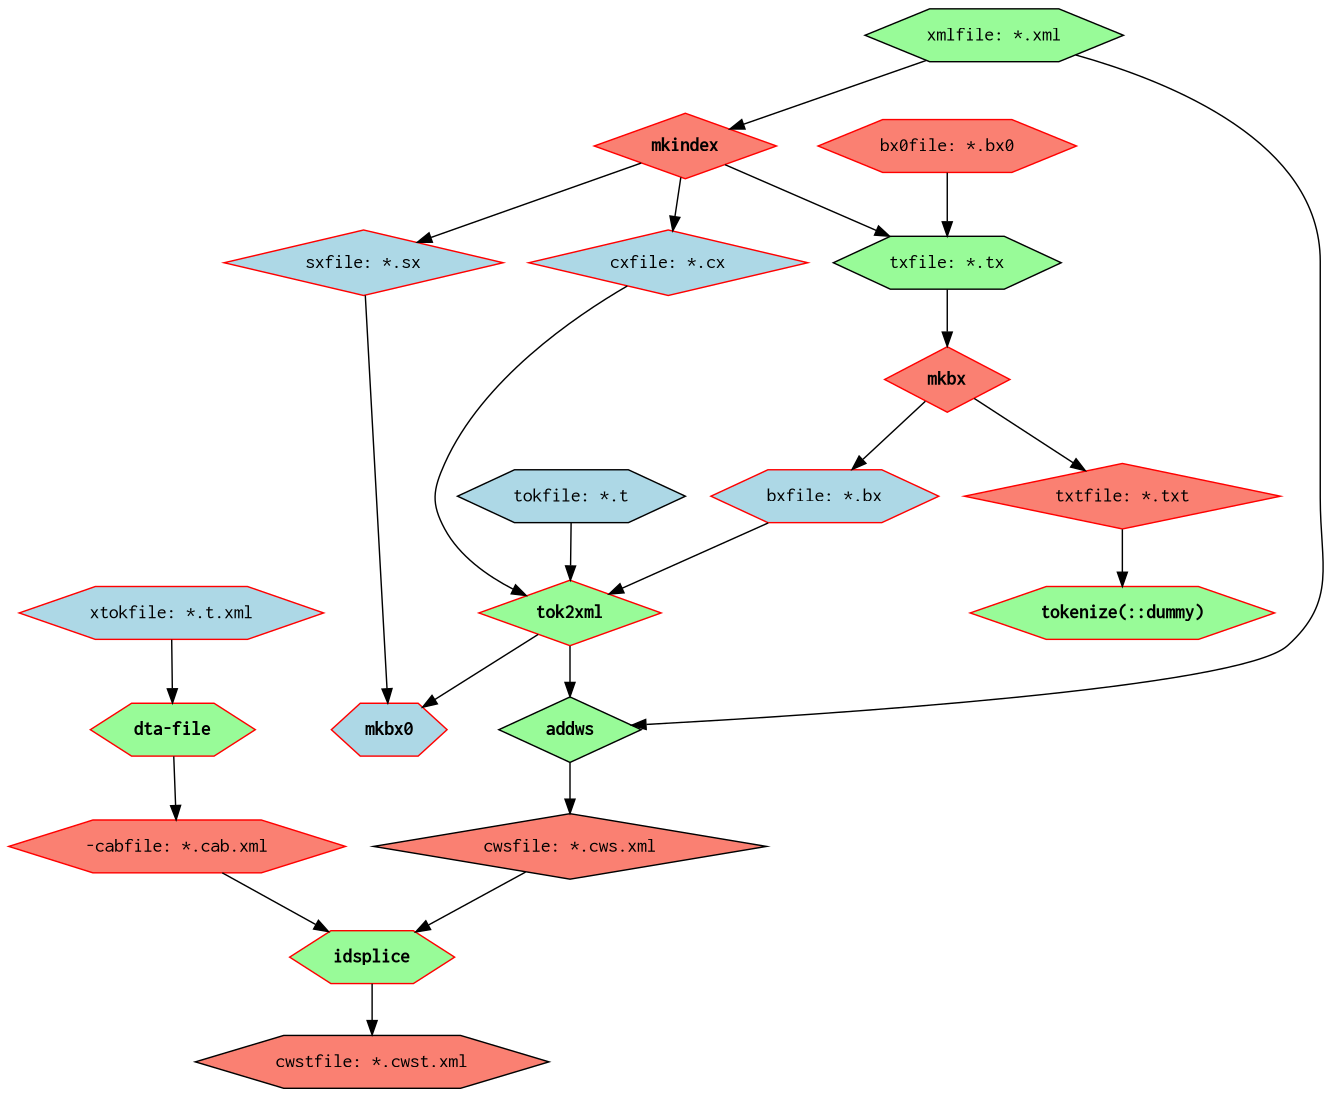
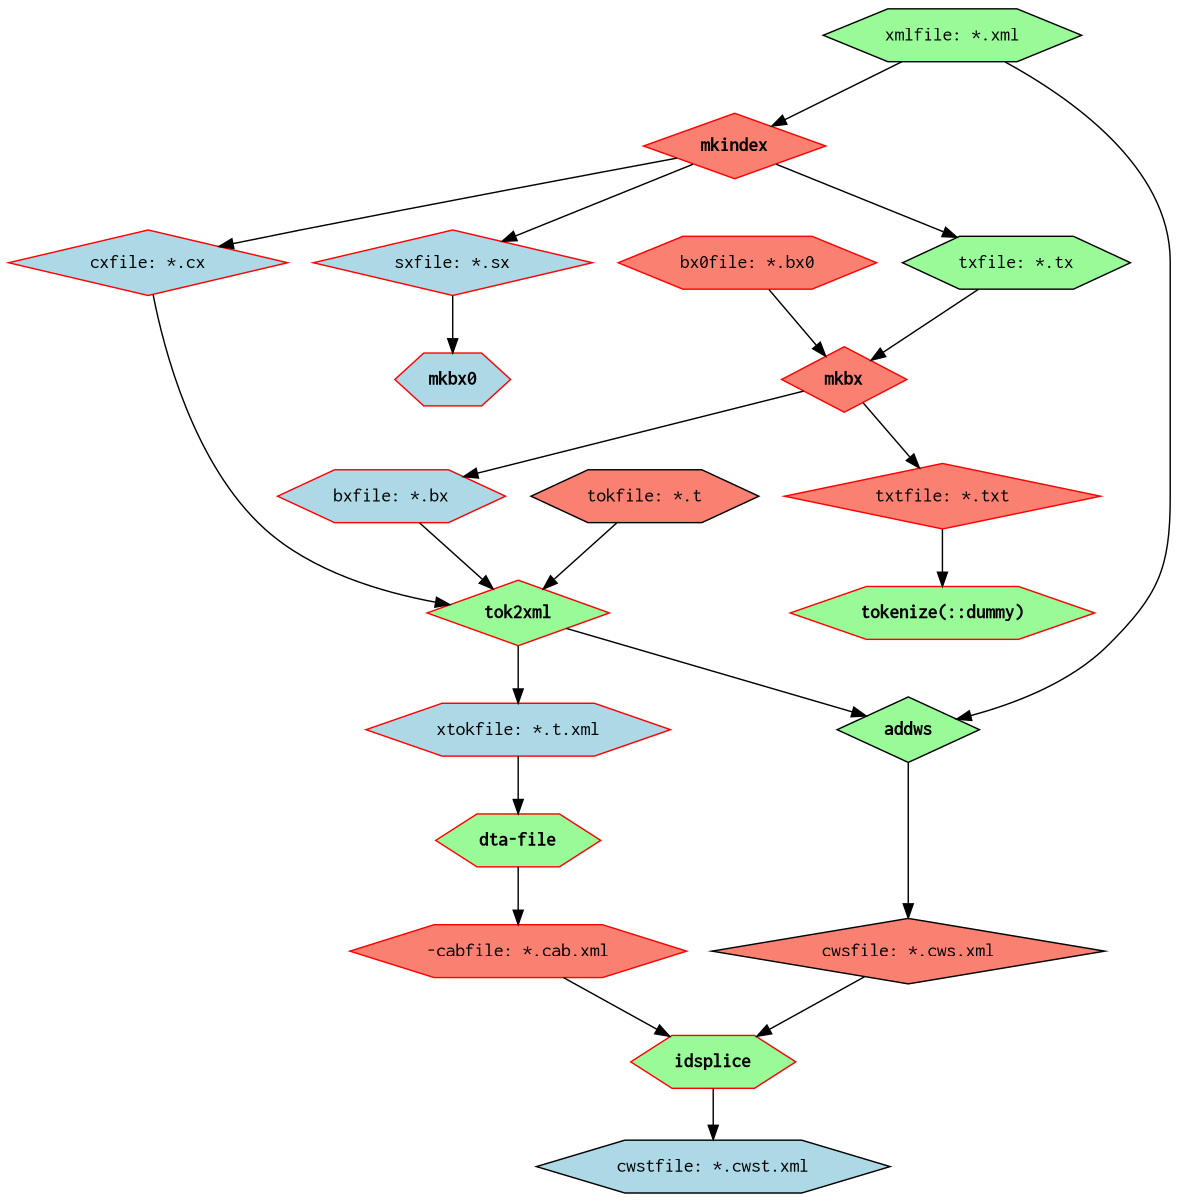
(947, 197) -> (793, 317)
(571, 496) -> (645, 496)
(486, 667) -> (518, 667)
(372, 1062) -> (713, 1167)
